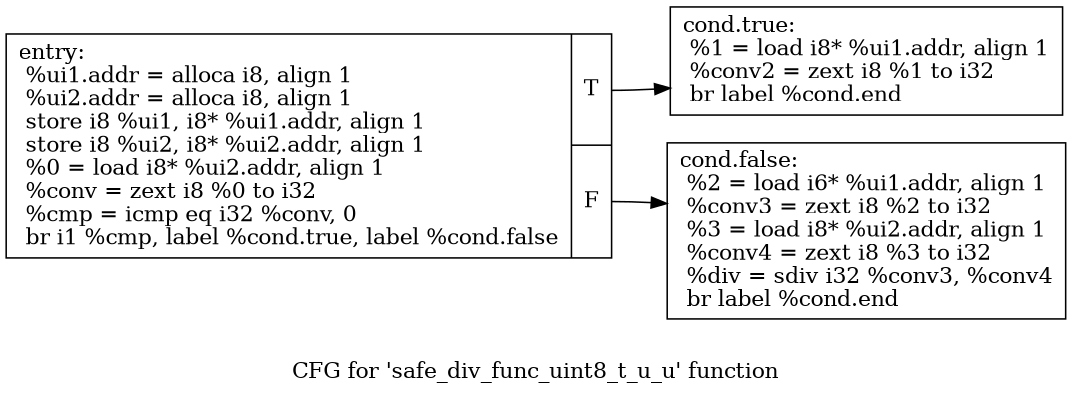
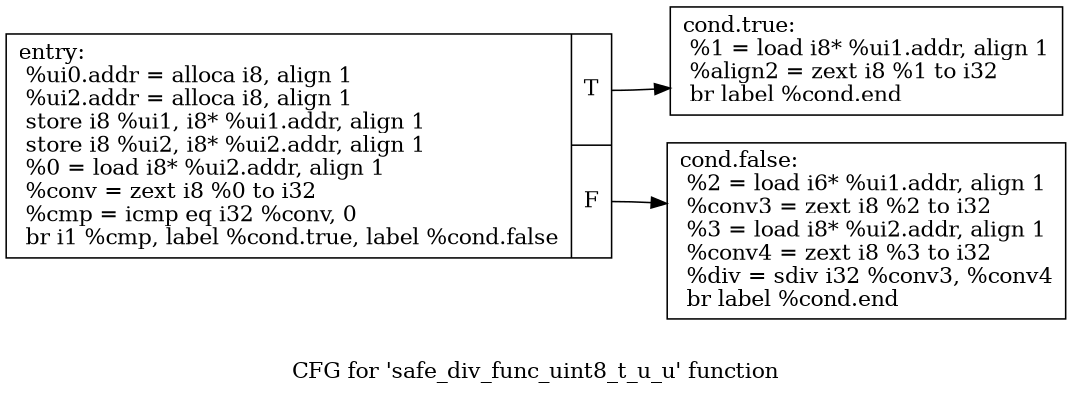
(839, 72) -> (841, 72)
(186, 76) -> (186, 76)
